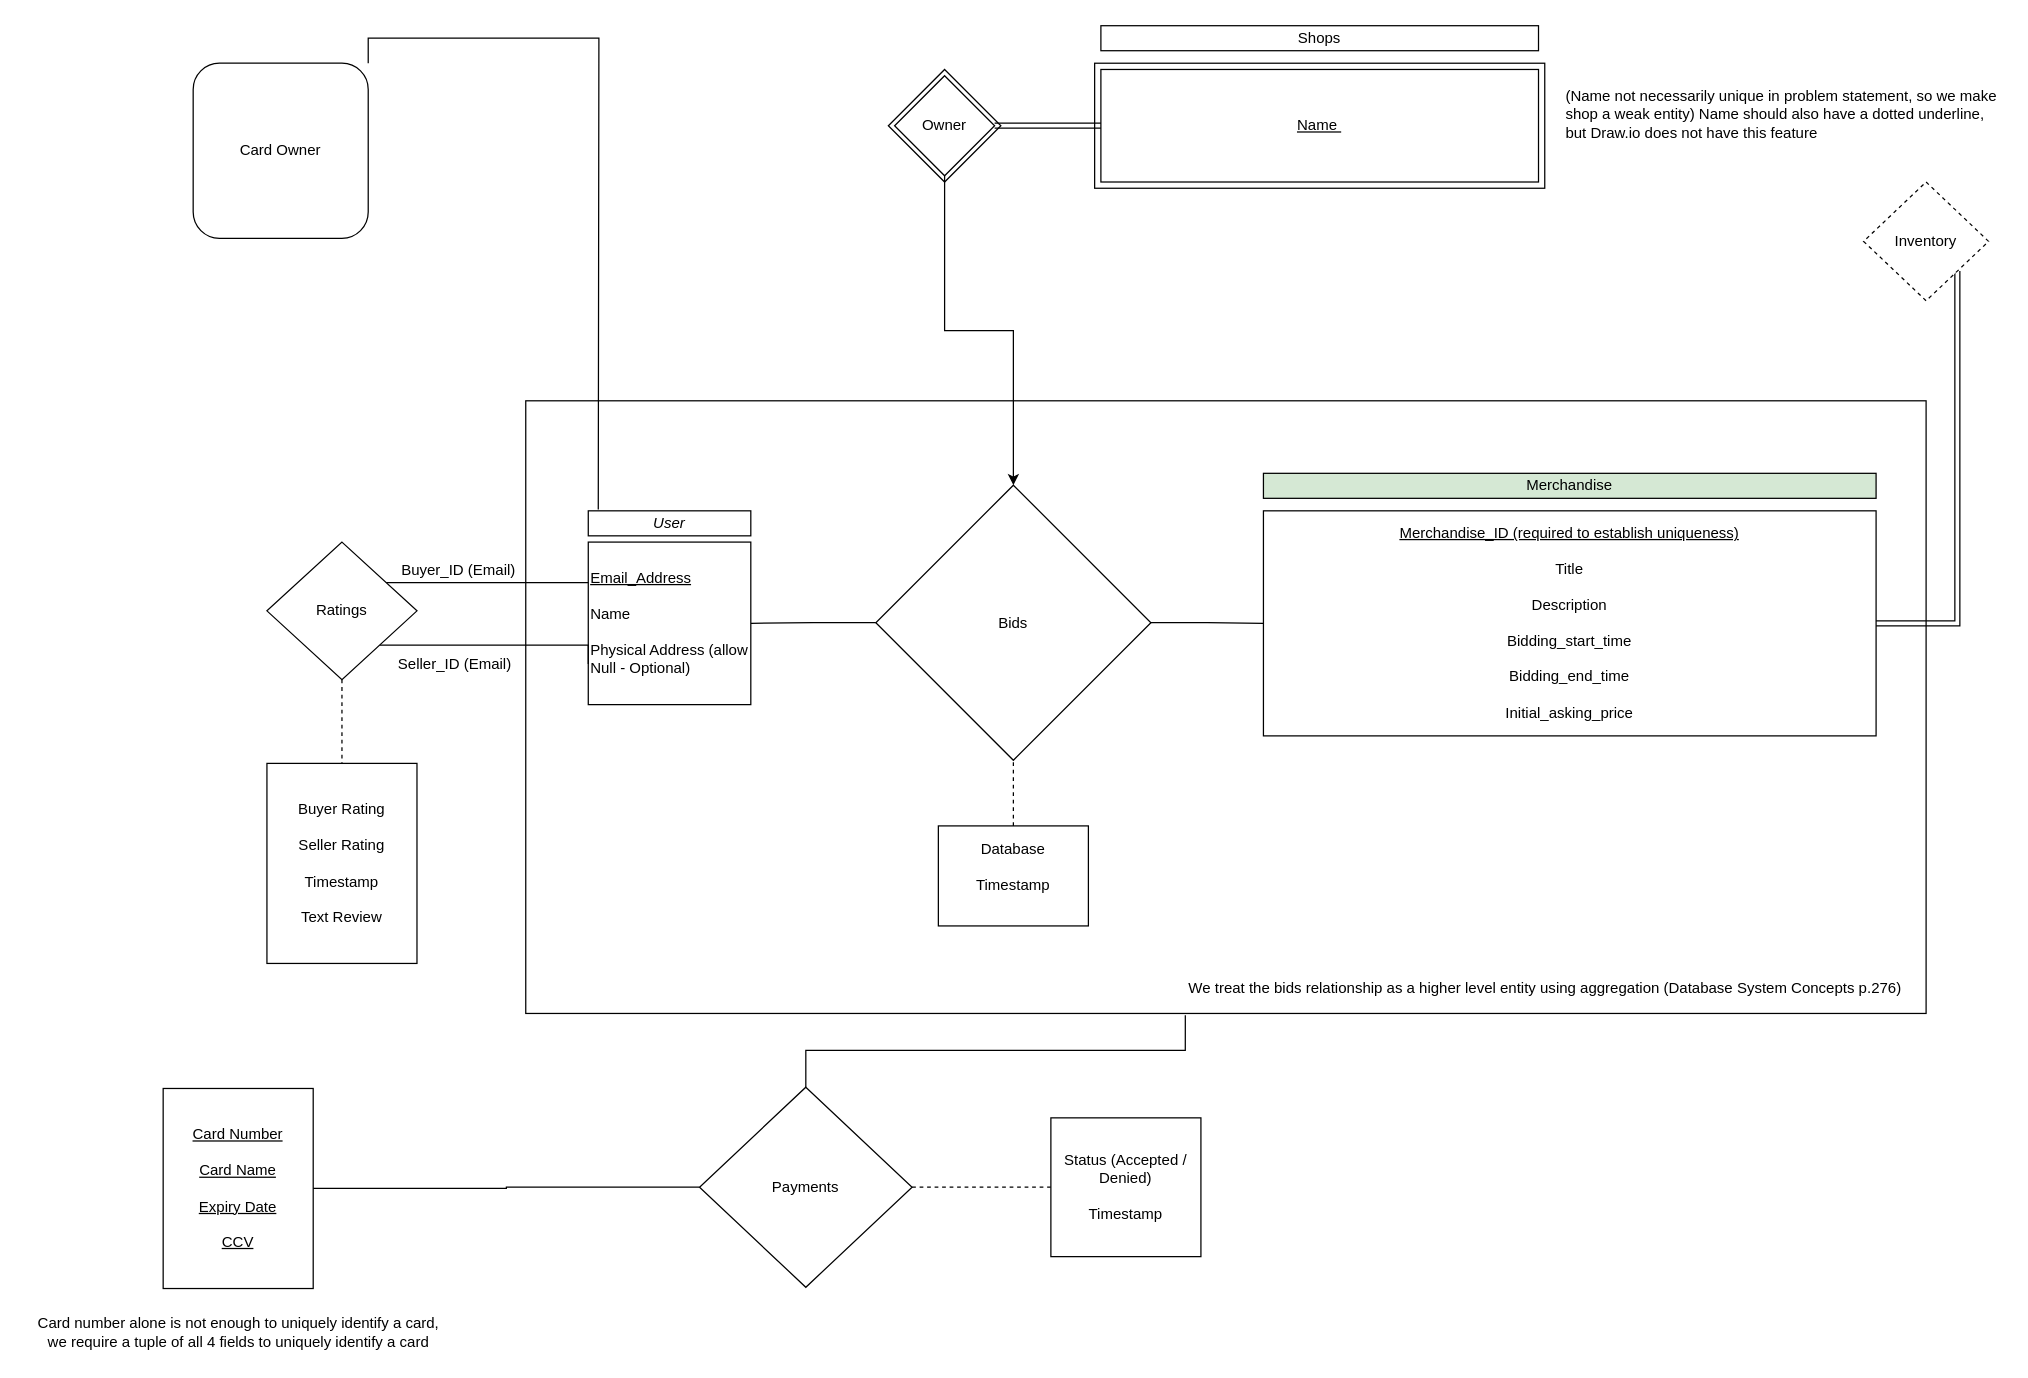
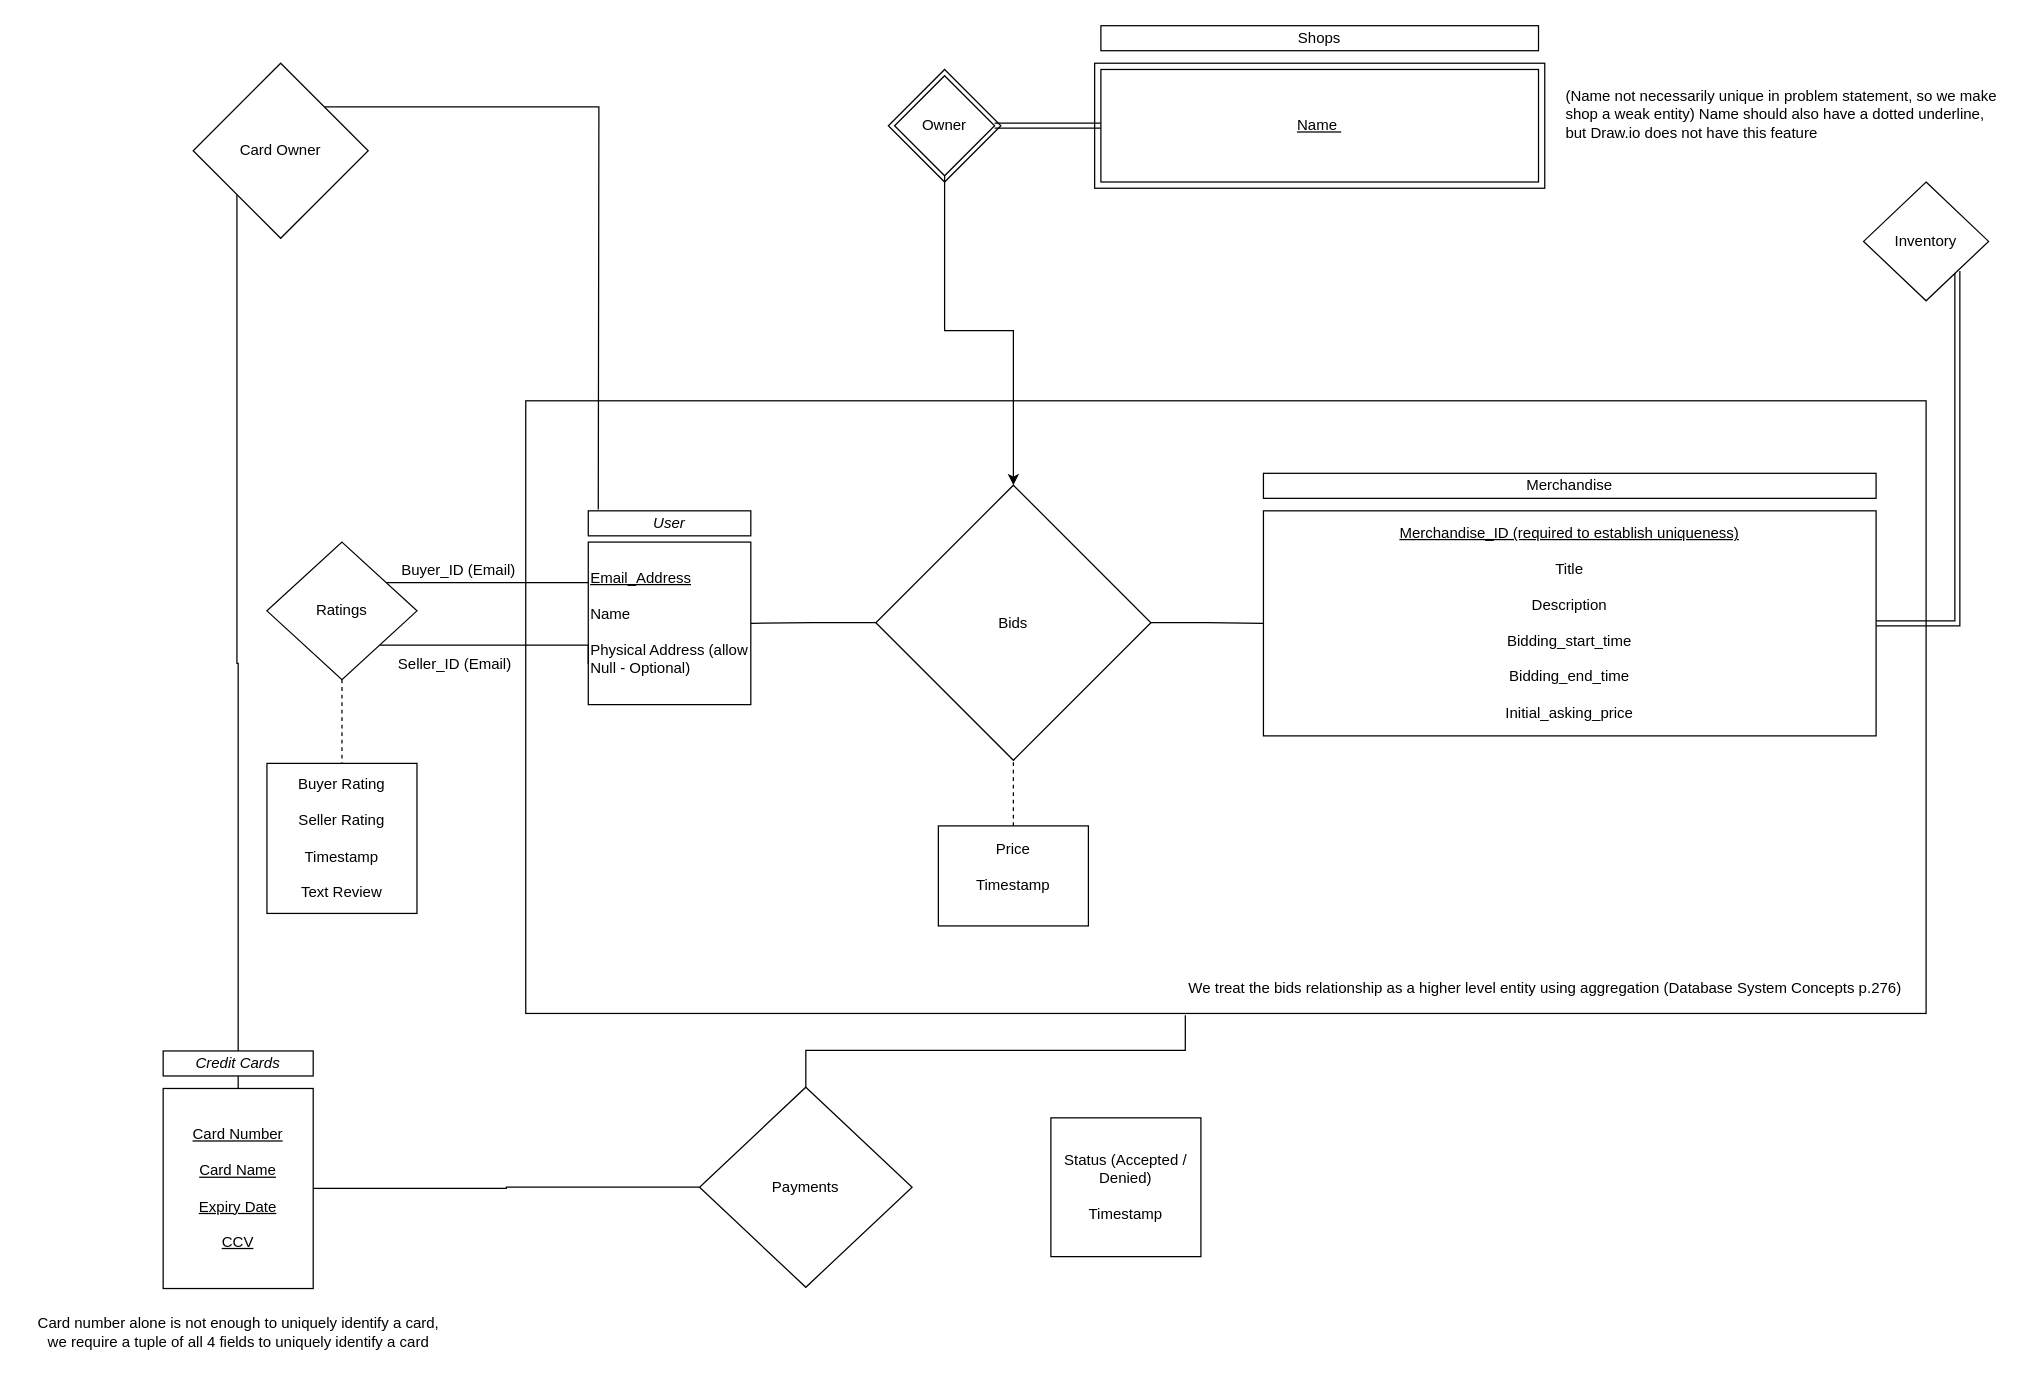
(281, 151) -> (281, 151)
(1926, 241) -> (1926, 241)
(1569, 486) -> (1569, 486)
none -> (237, 625)
(342, 863) -> (342, 838)
(1013, 876) -> (1013, 876)
none -> (238, 1063)
(981, 1187) -> none
